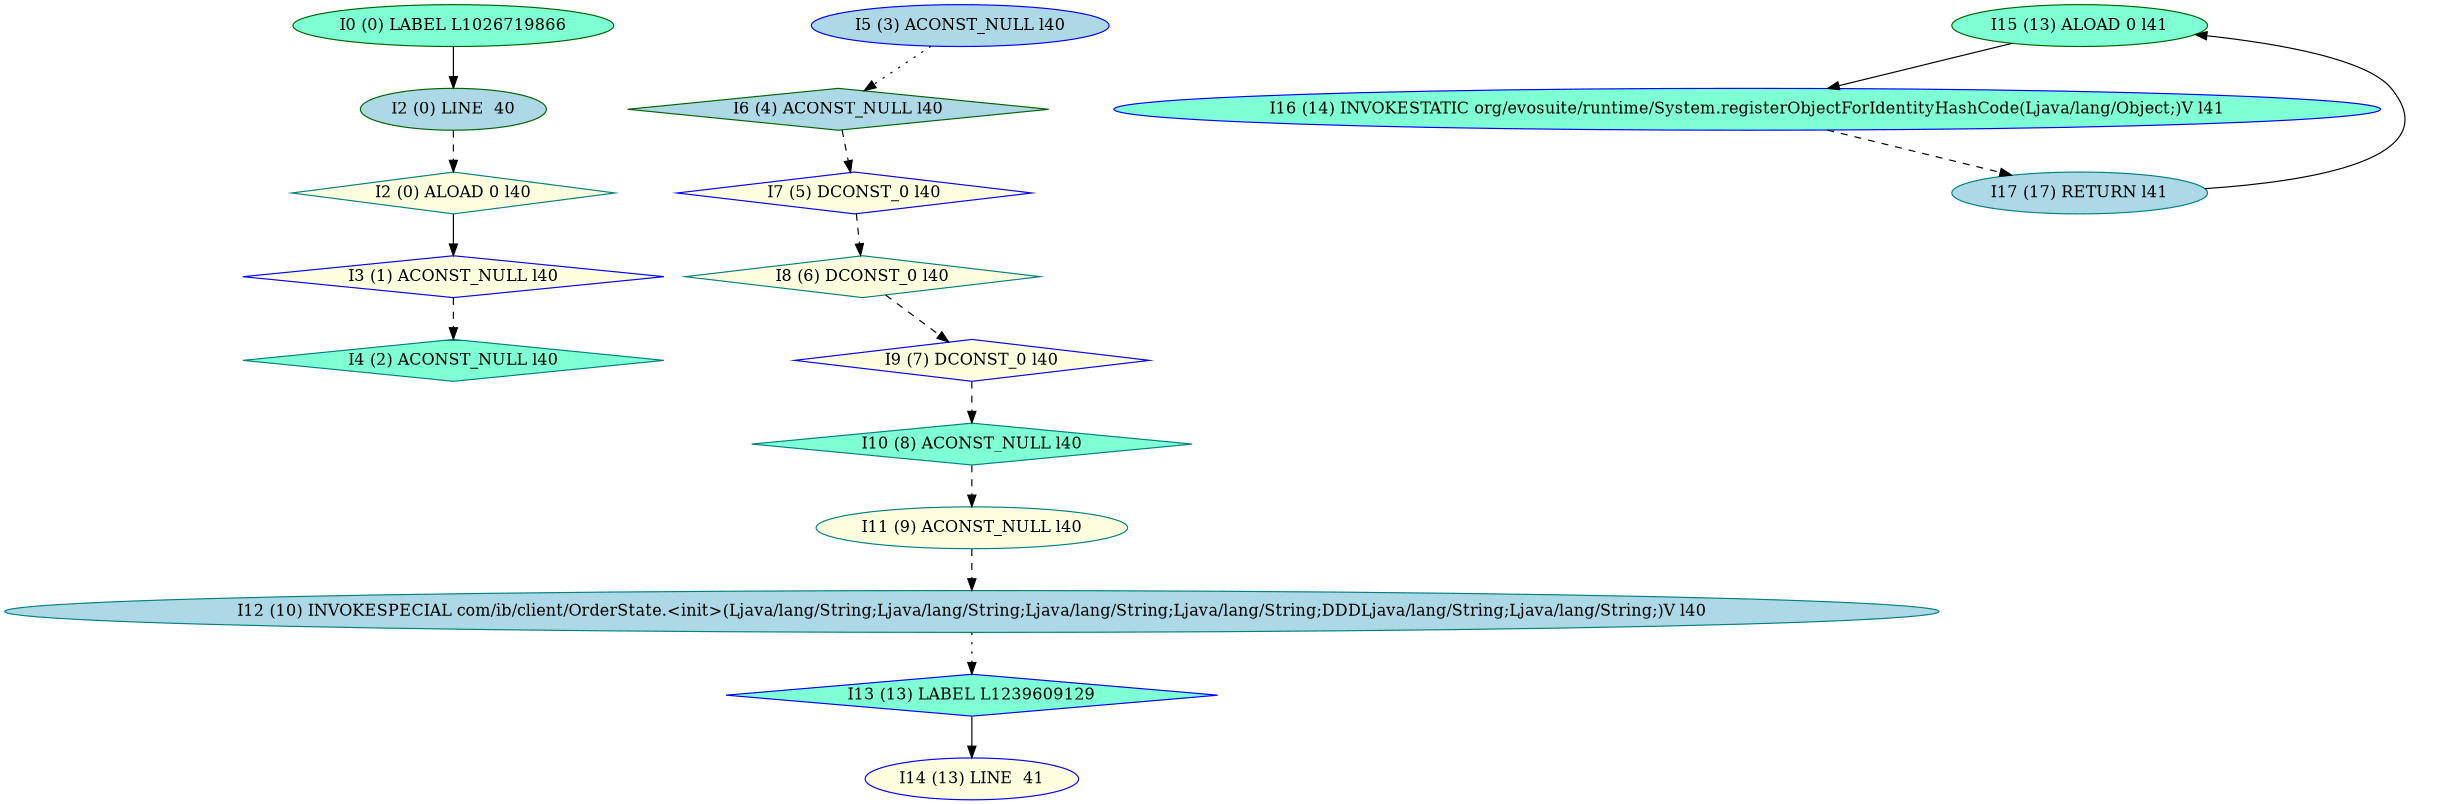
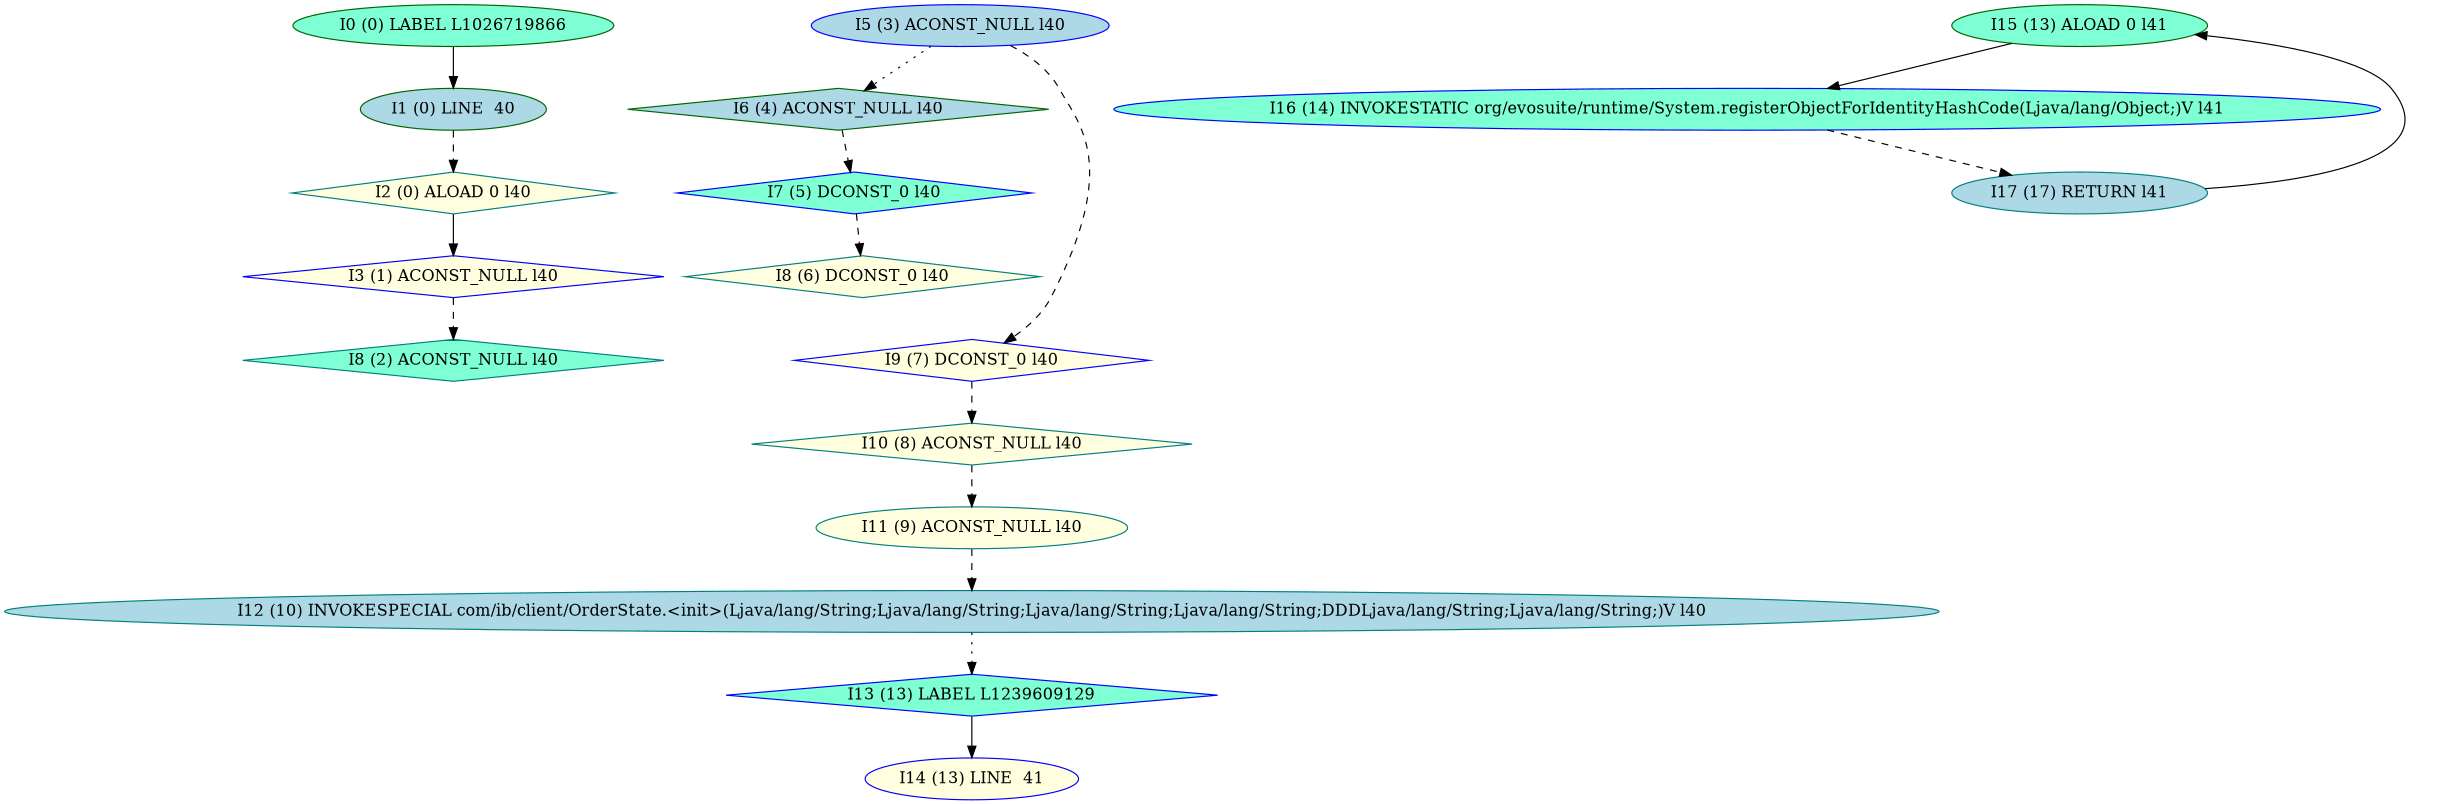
(453, 109) -> (453, 109)
(854, 193) -> (854, 193)
(912, 315) -> (1088, 187)
(453, 360) -> (453, 360)
(972, 444) -> (972, 444)
